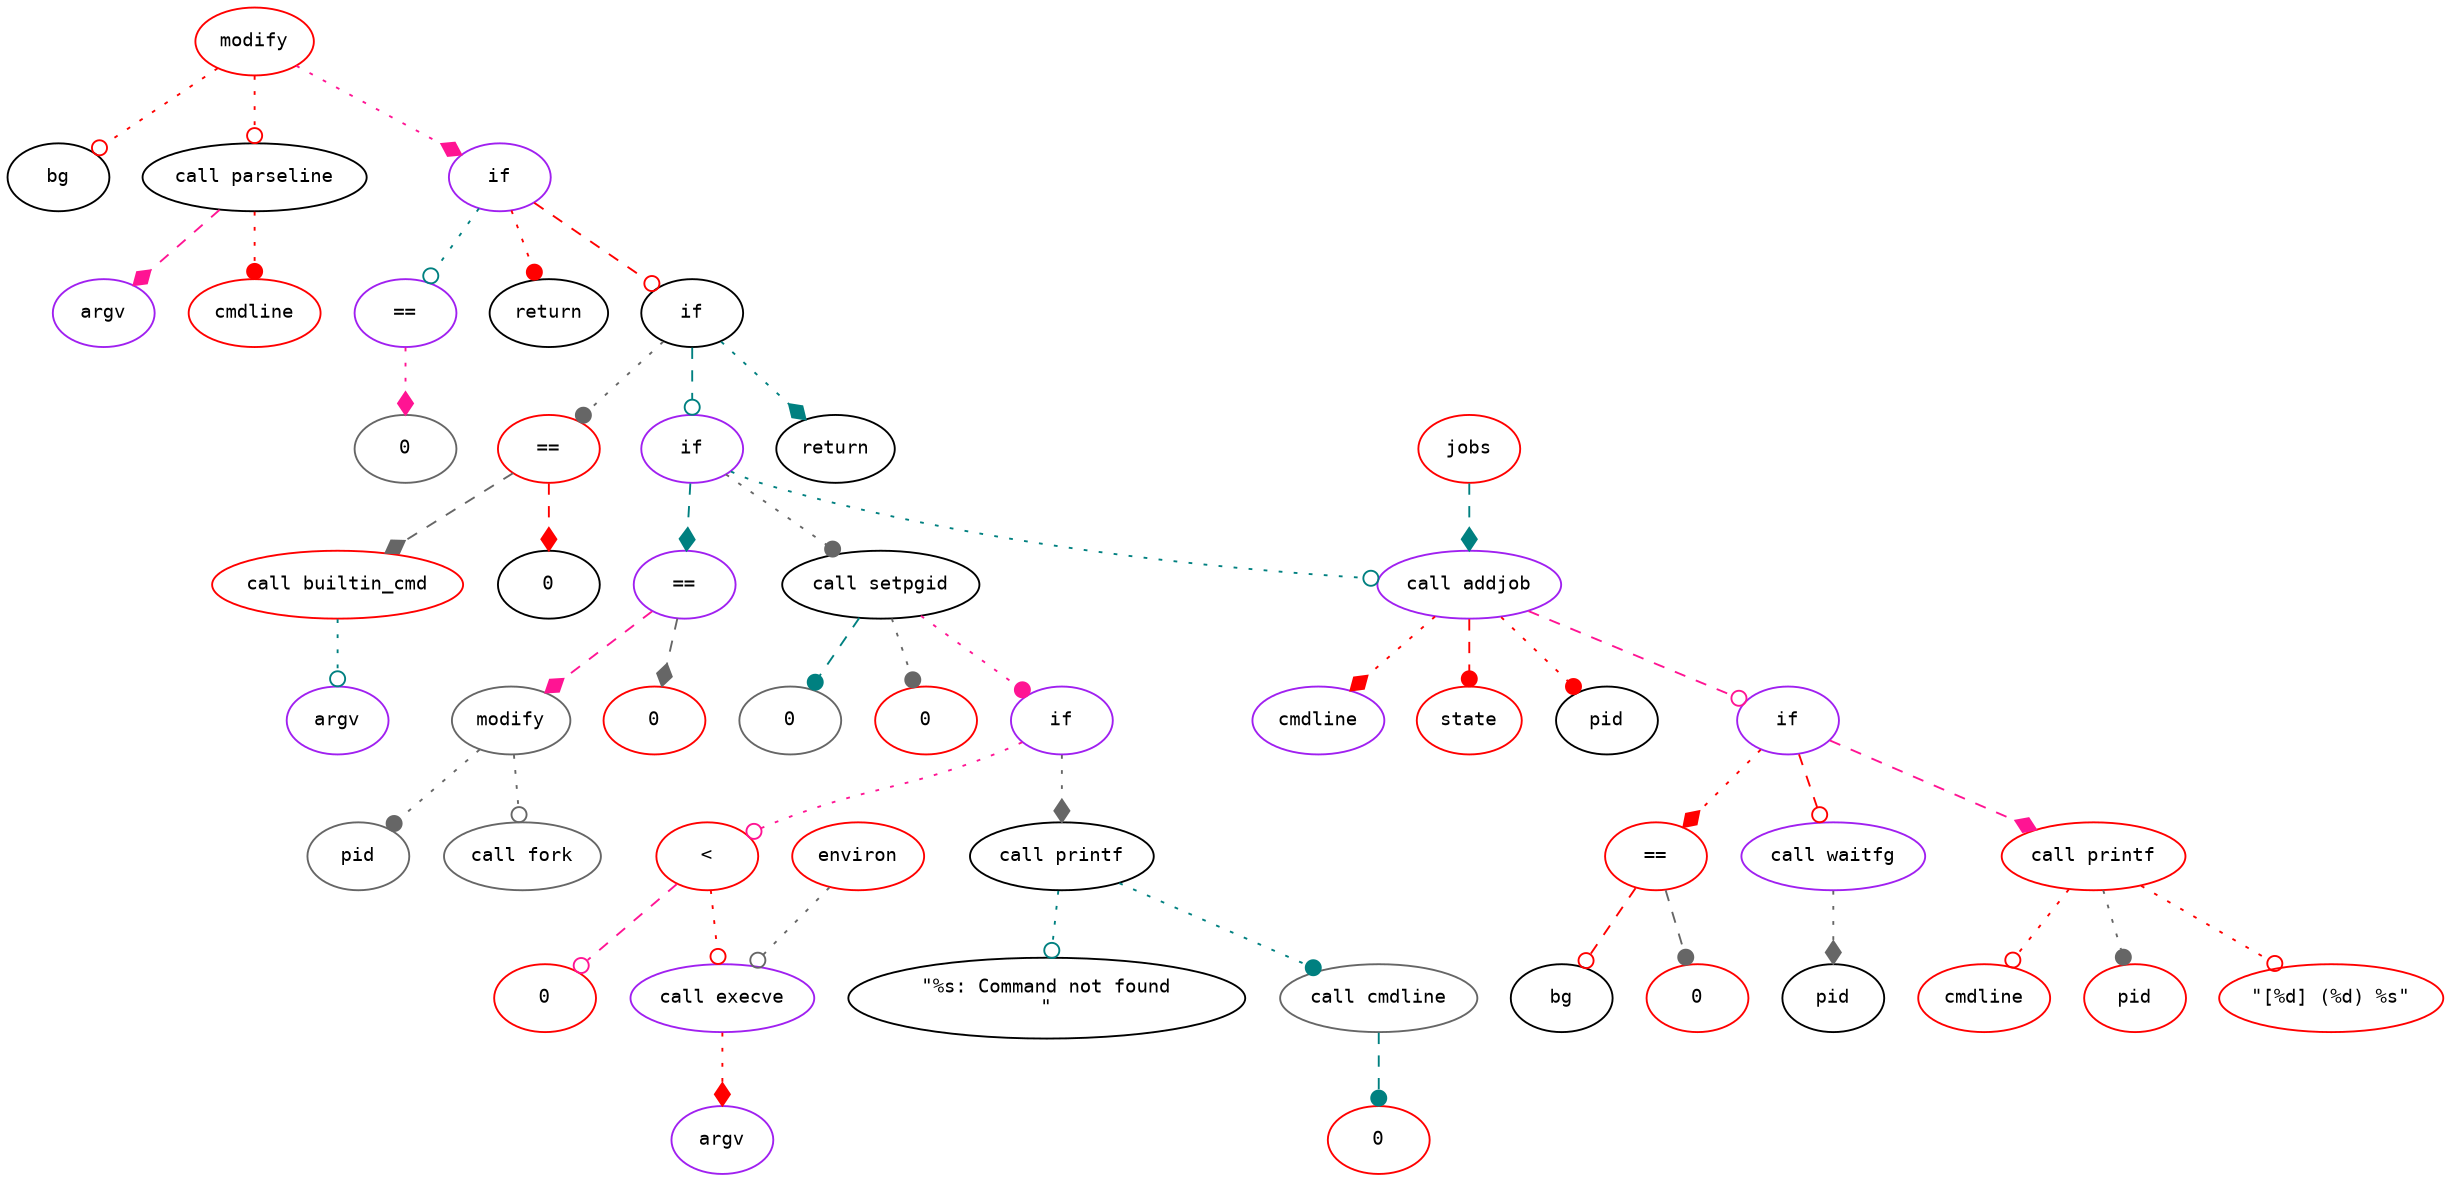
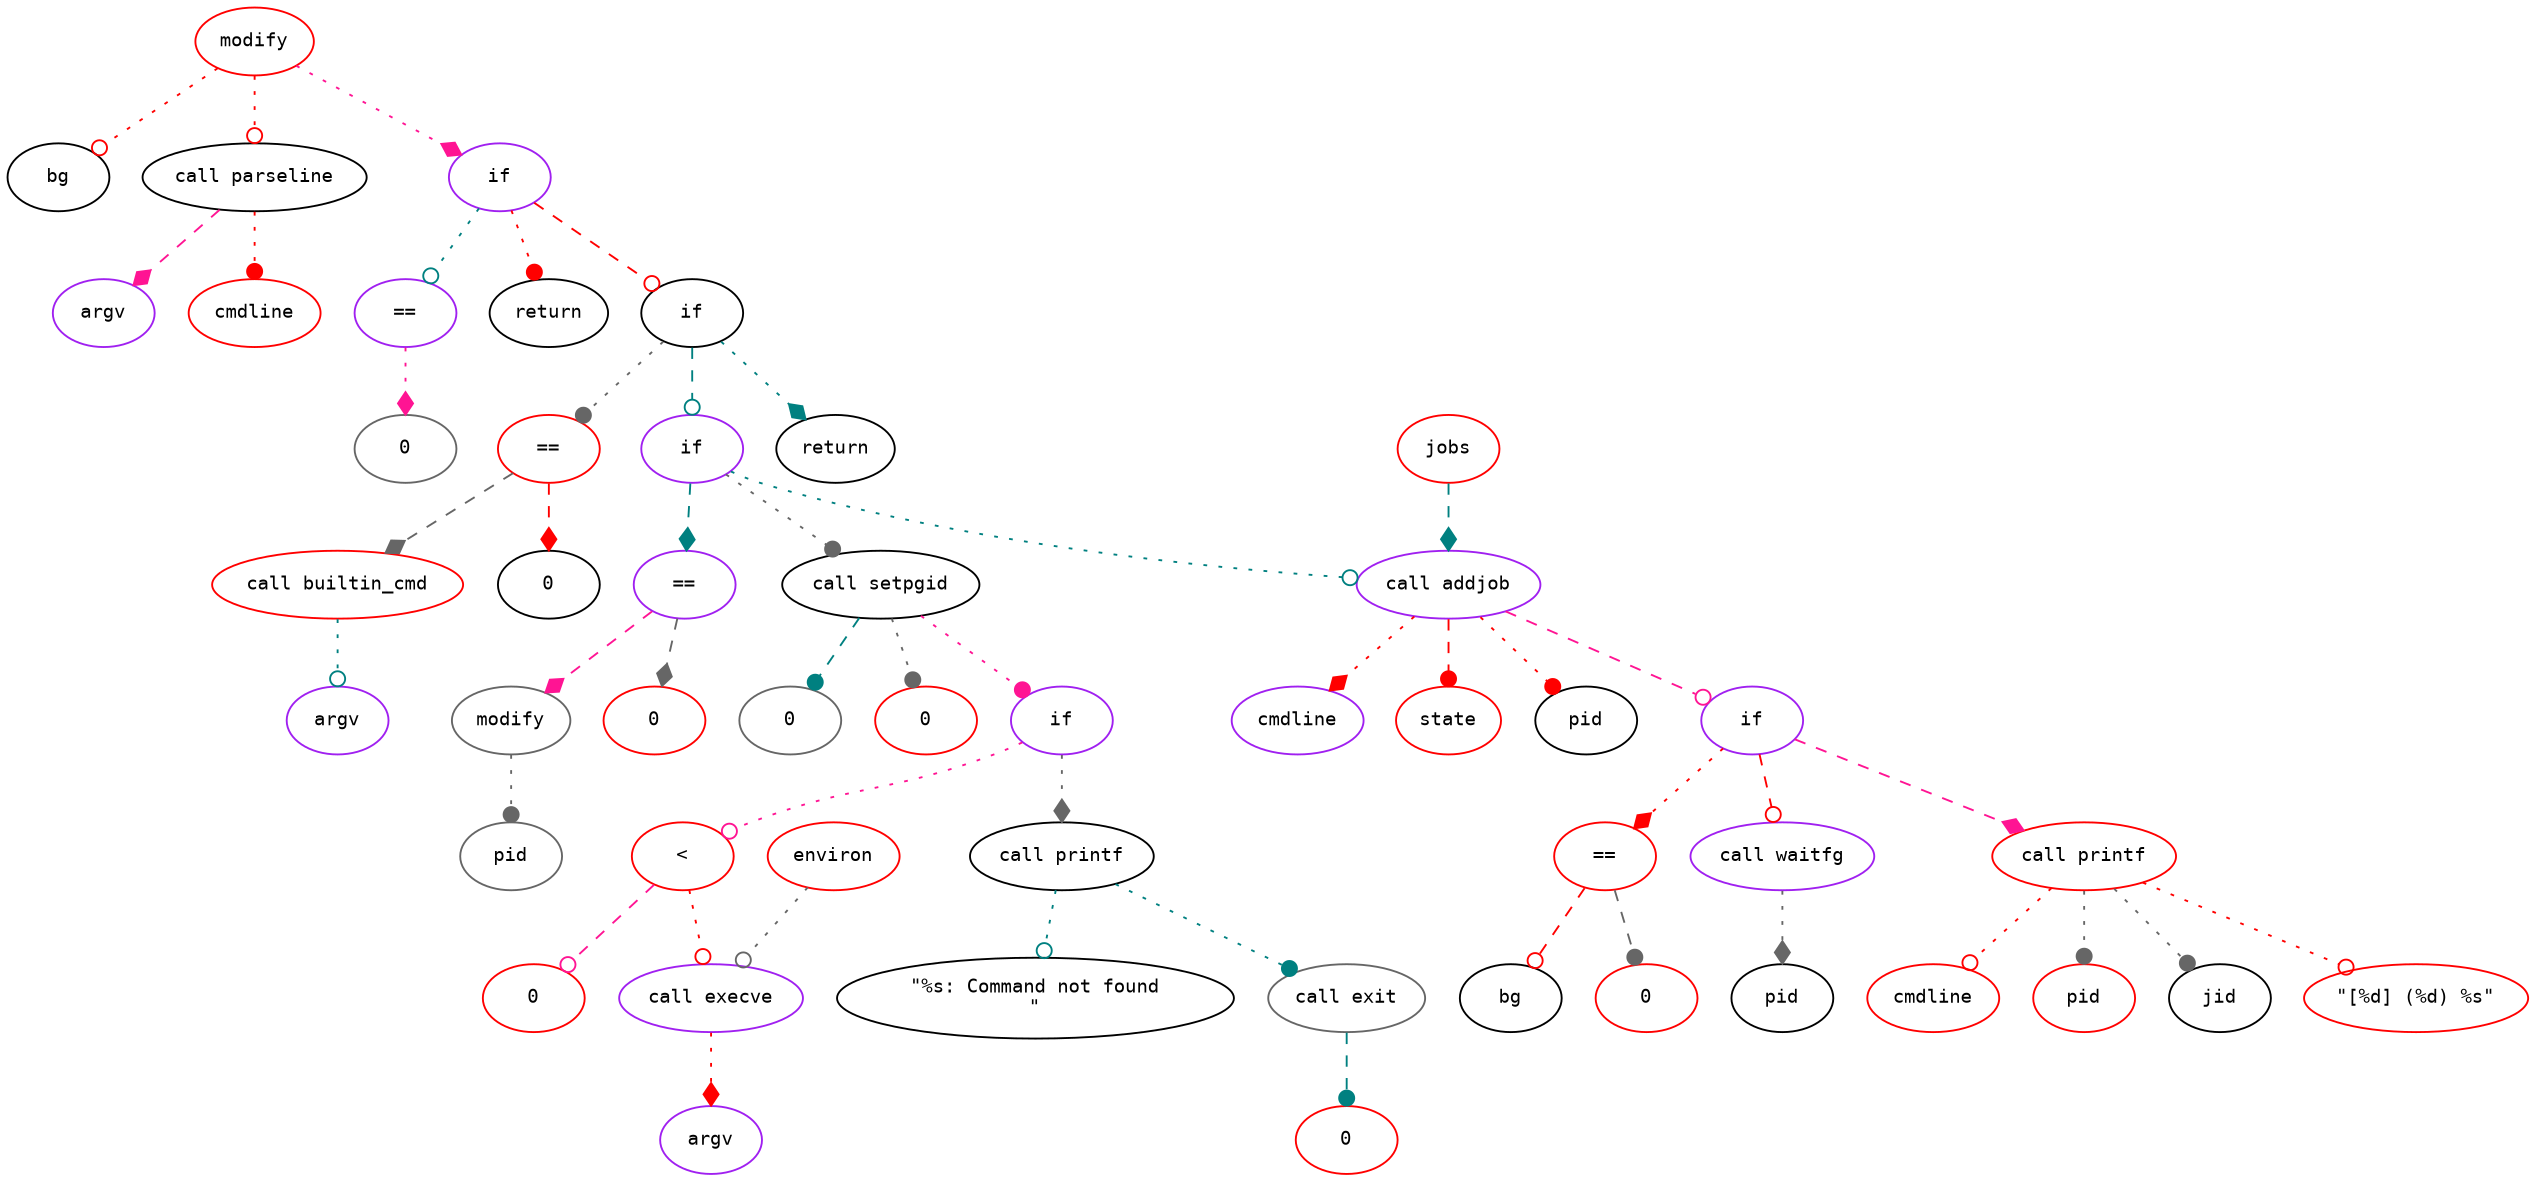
(522, 856) -> none
(1379, 998) -> (1347, 998)
none -> (2220, 998)
